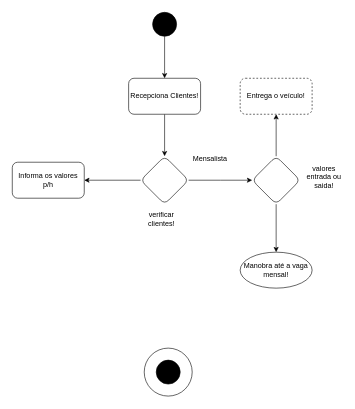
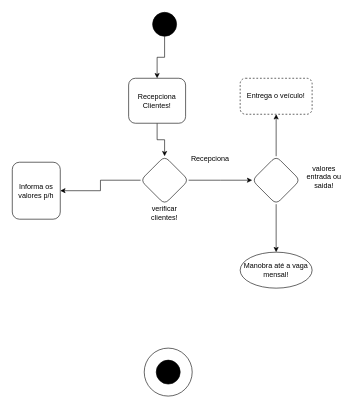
(165, 96) -> (157, 101)
(210, 159) -> (210, 159)
(48, 180) -> (36, 191)
(162, 219) -> (165, 213)
